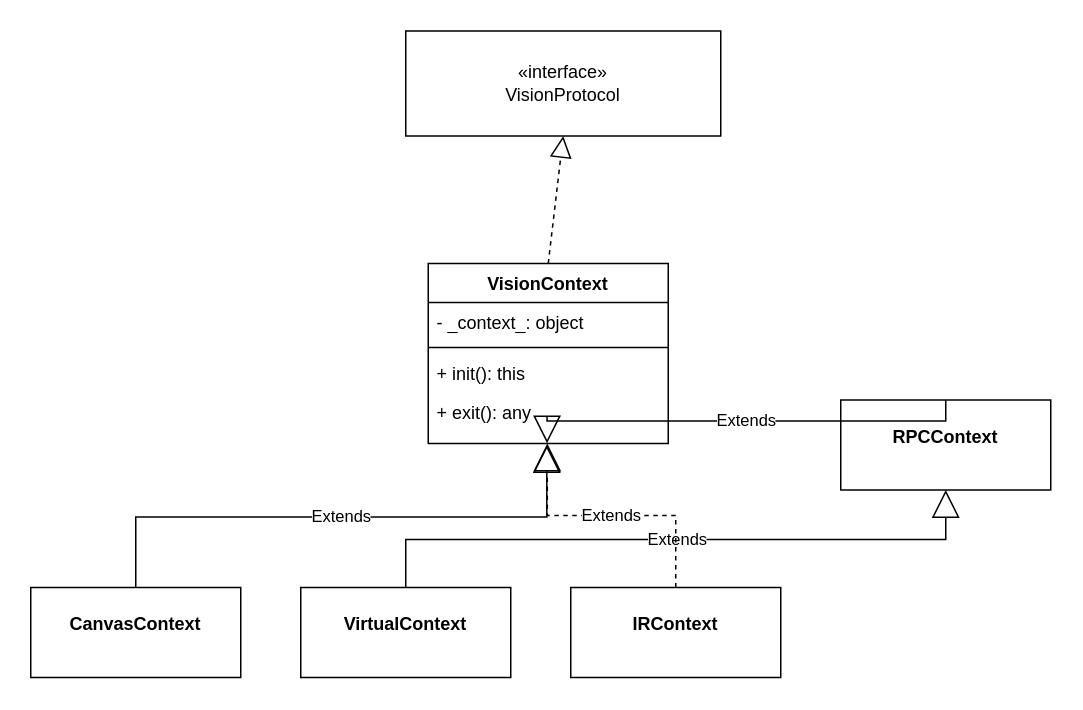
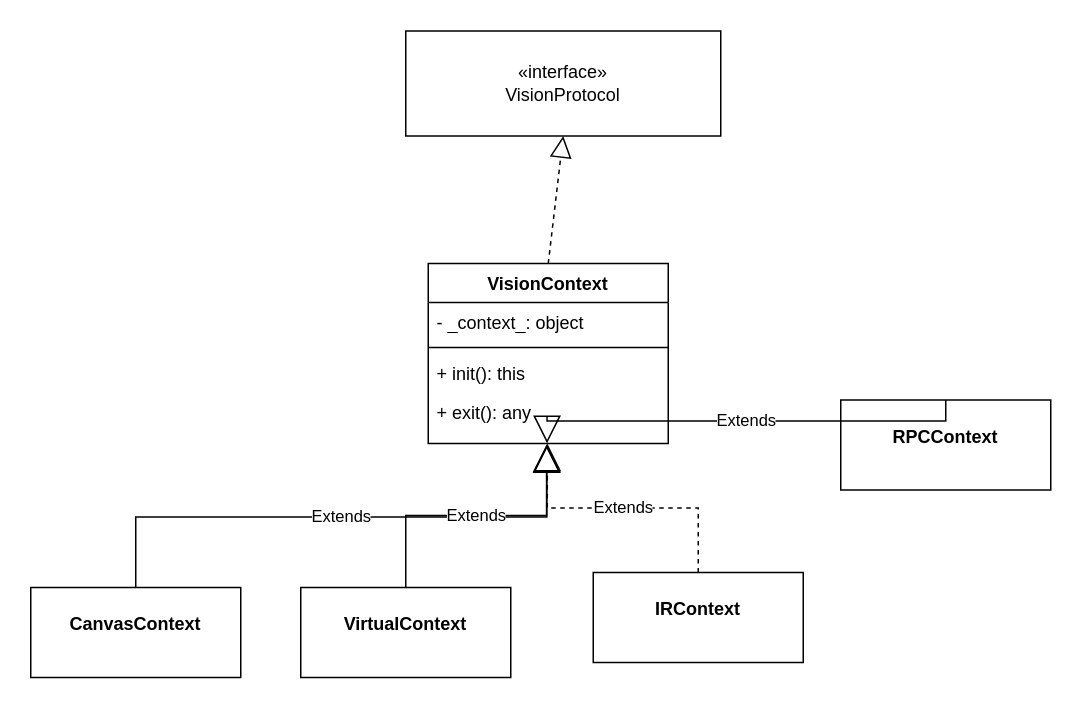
(686, 539) -> (406, 530)
(676, 632) -> (698, 617)
